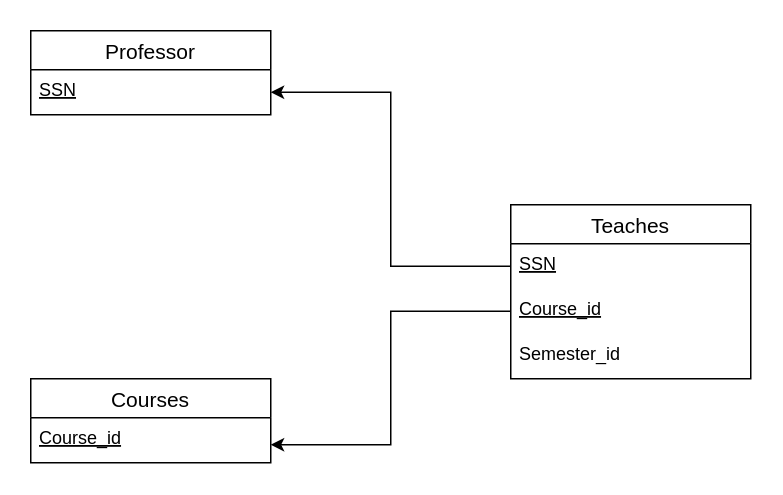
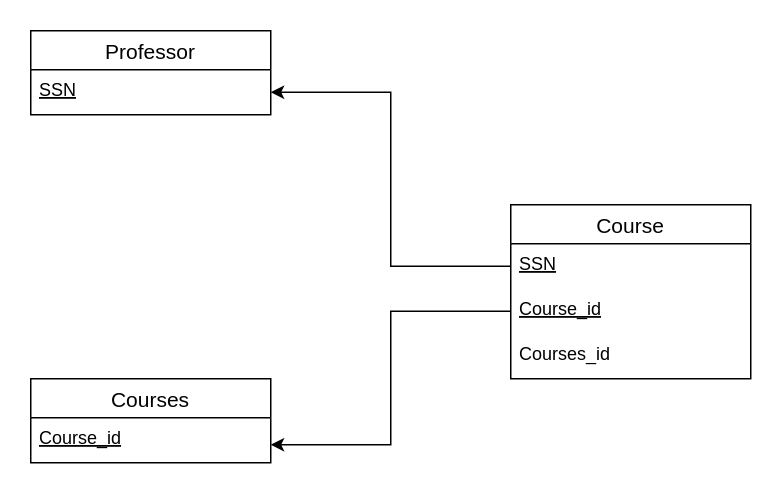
(630, 226) -> (630, 226)
(572, 354) -> (567, 354)
